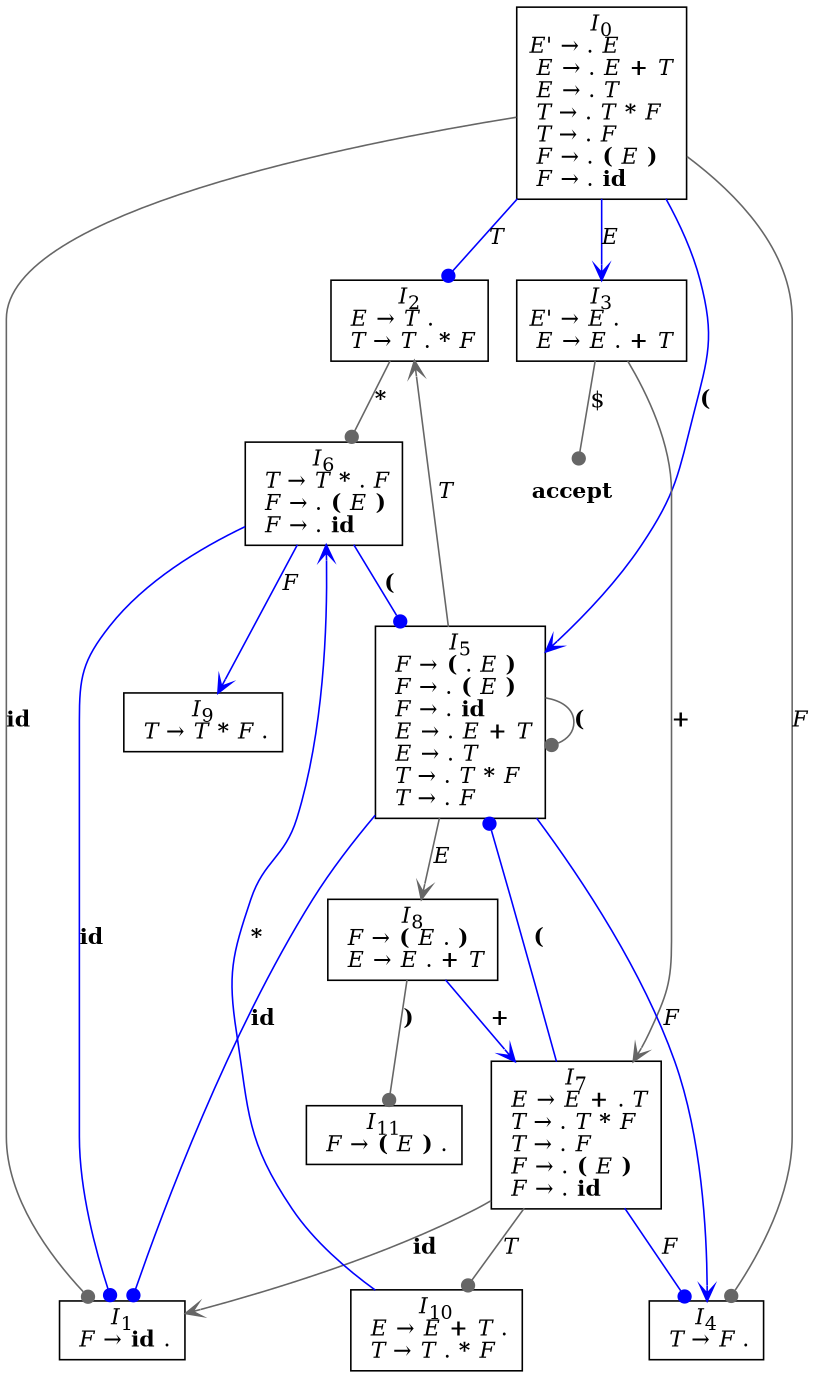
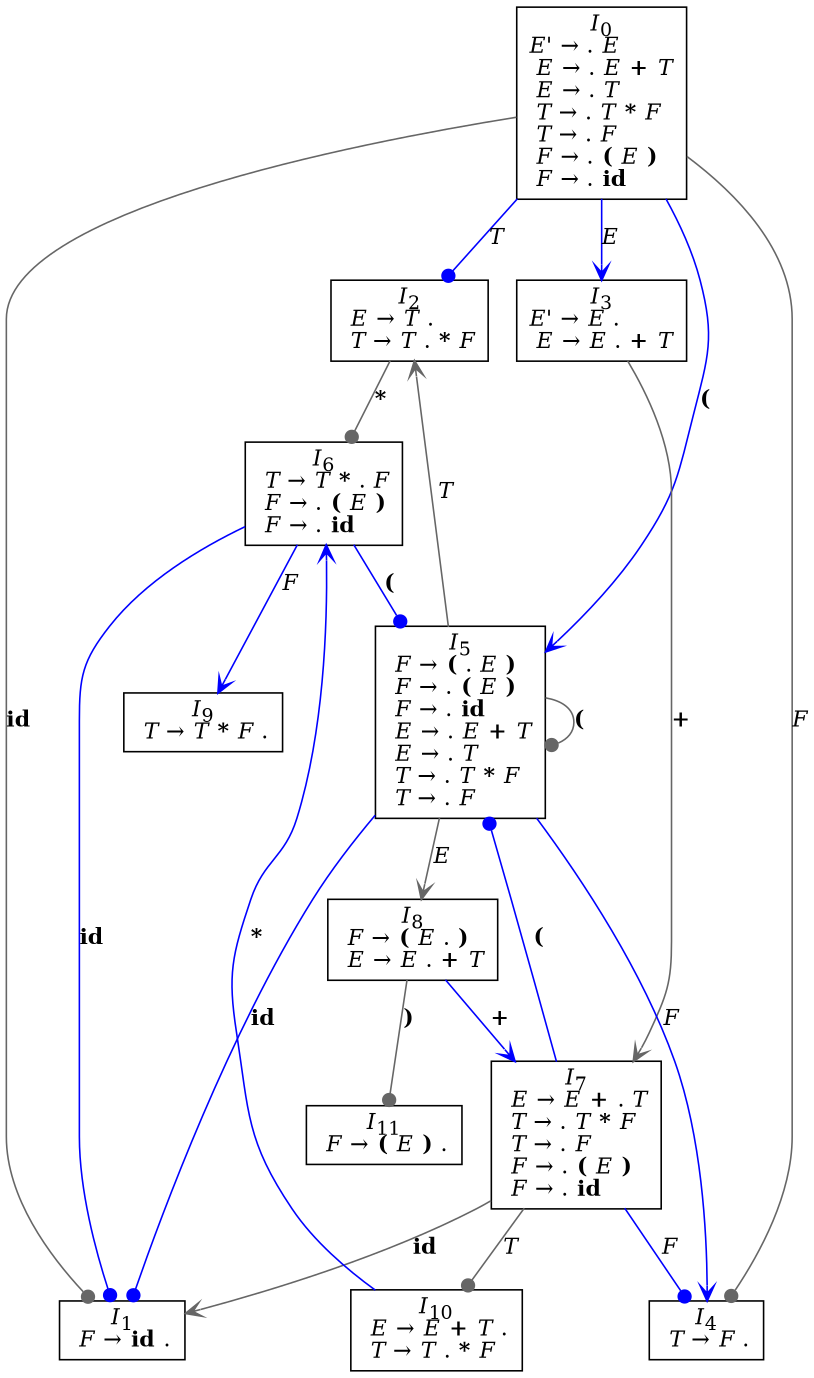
(573, 494) -> none
